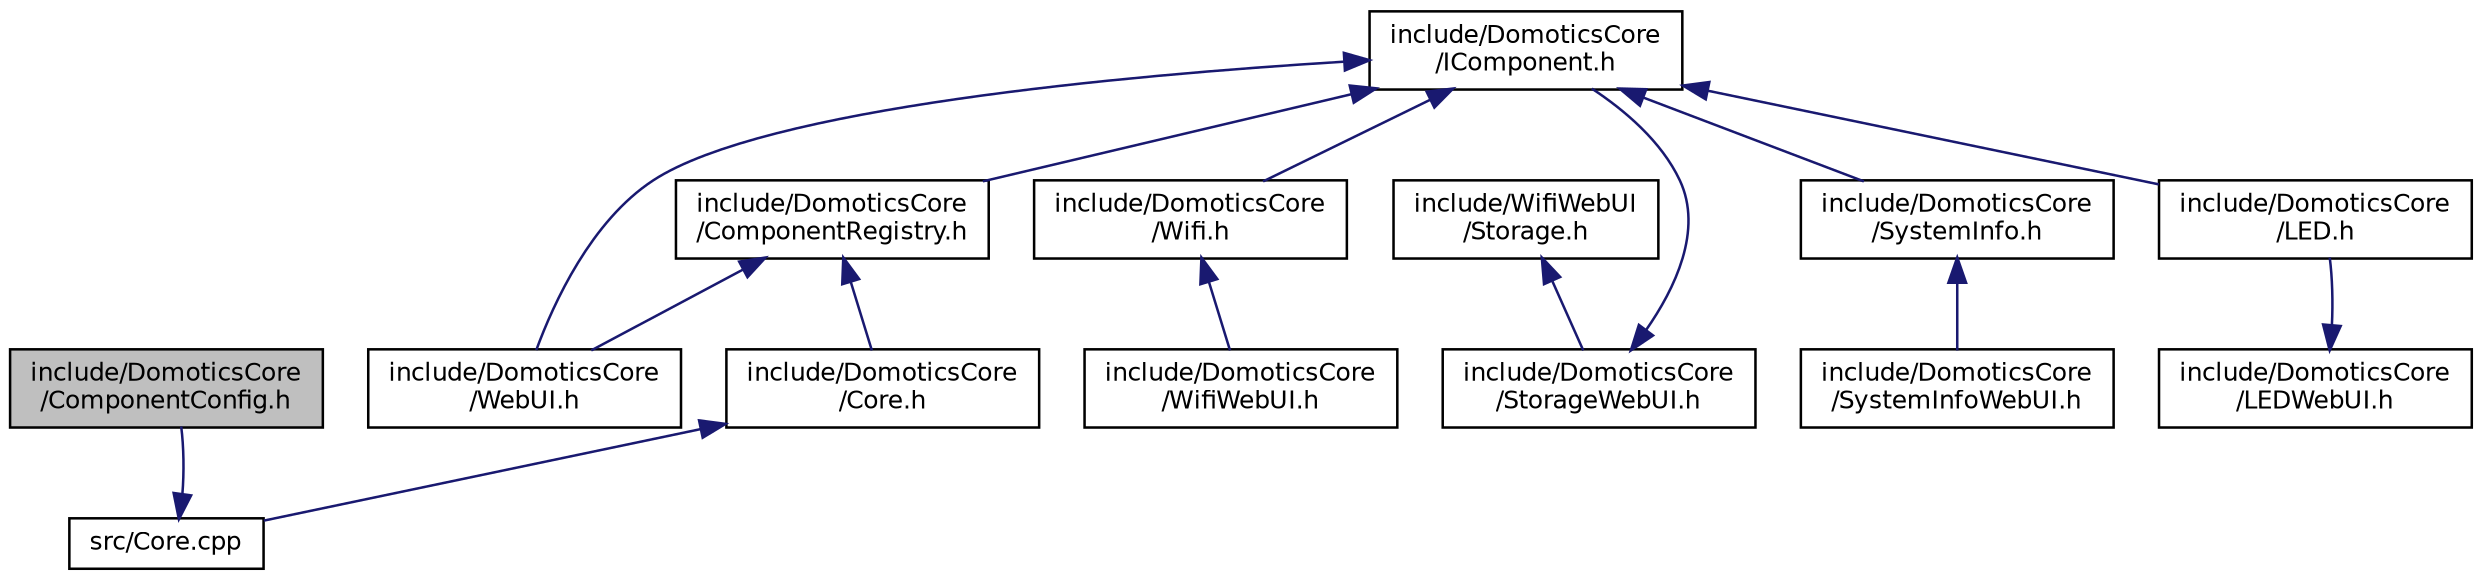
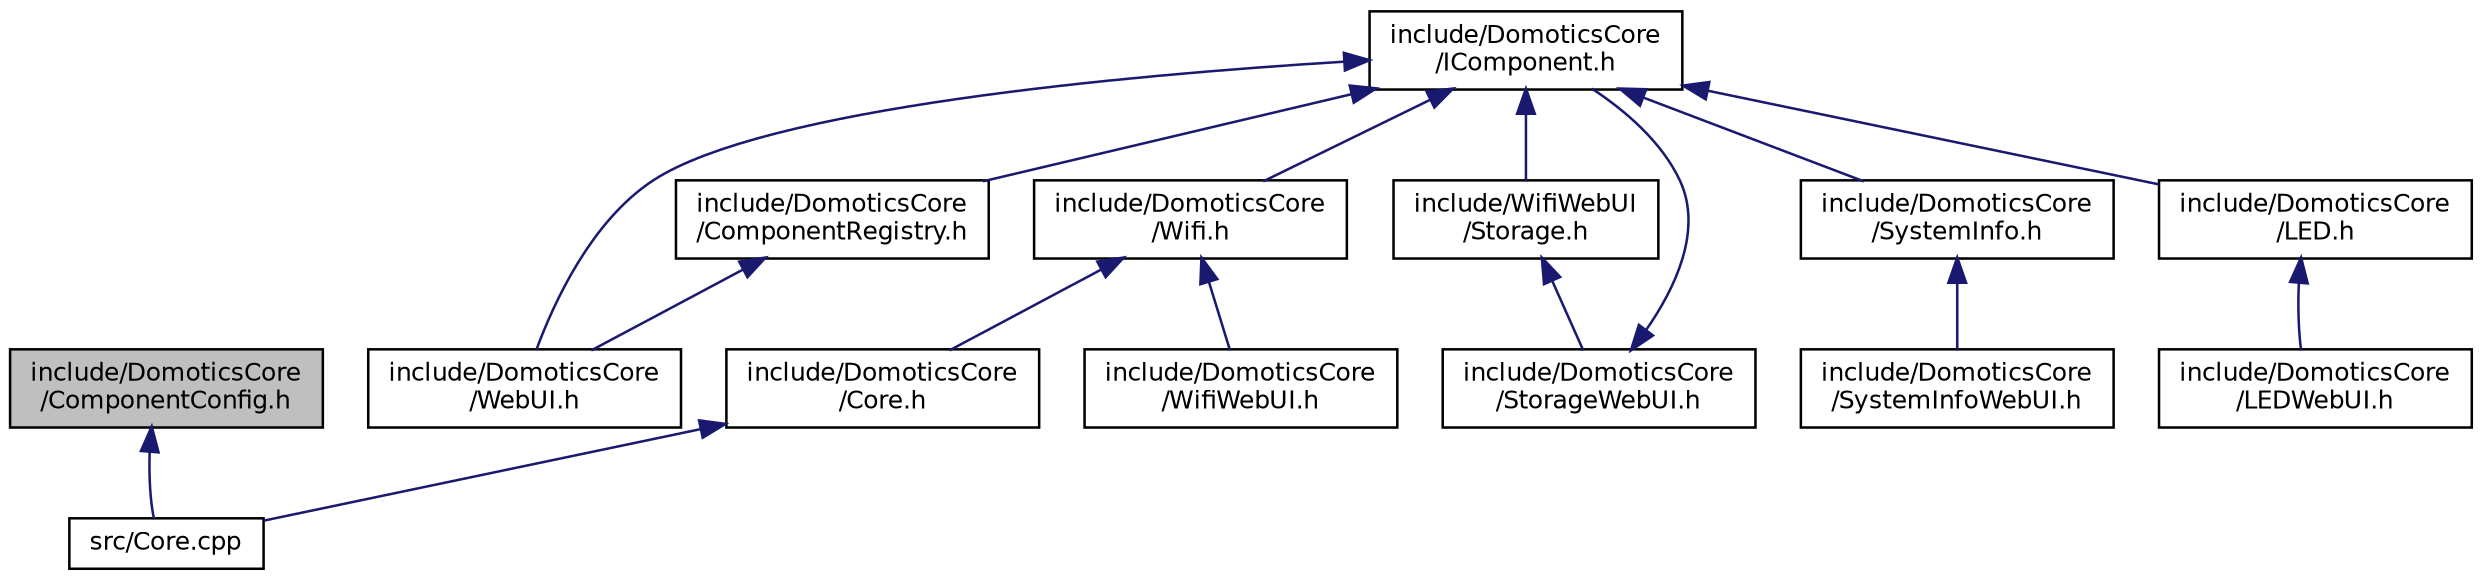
none -> (1526, 148)
(2332, 291) -> (2299, 317)
(861, 316) -> (1025, 310)
(183, 460) -> (150, 486)
